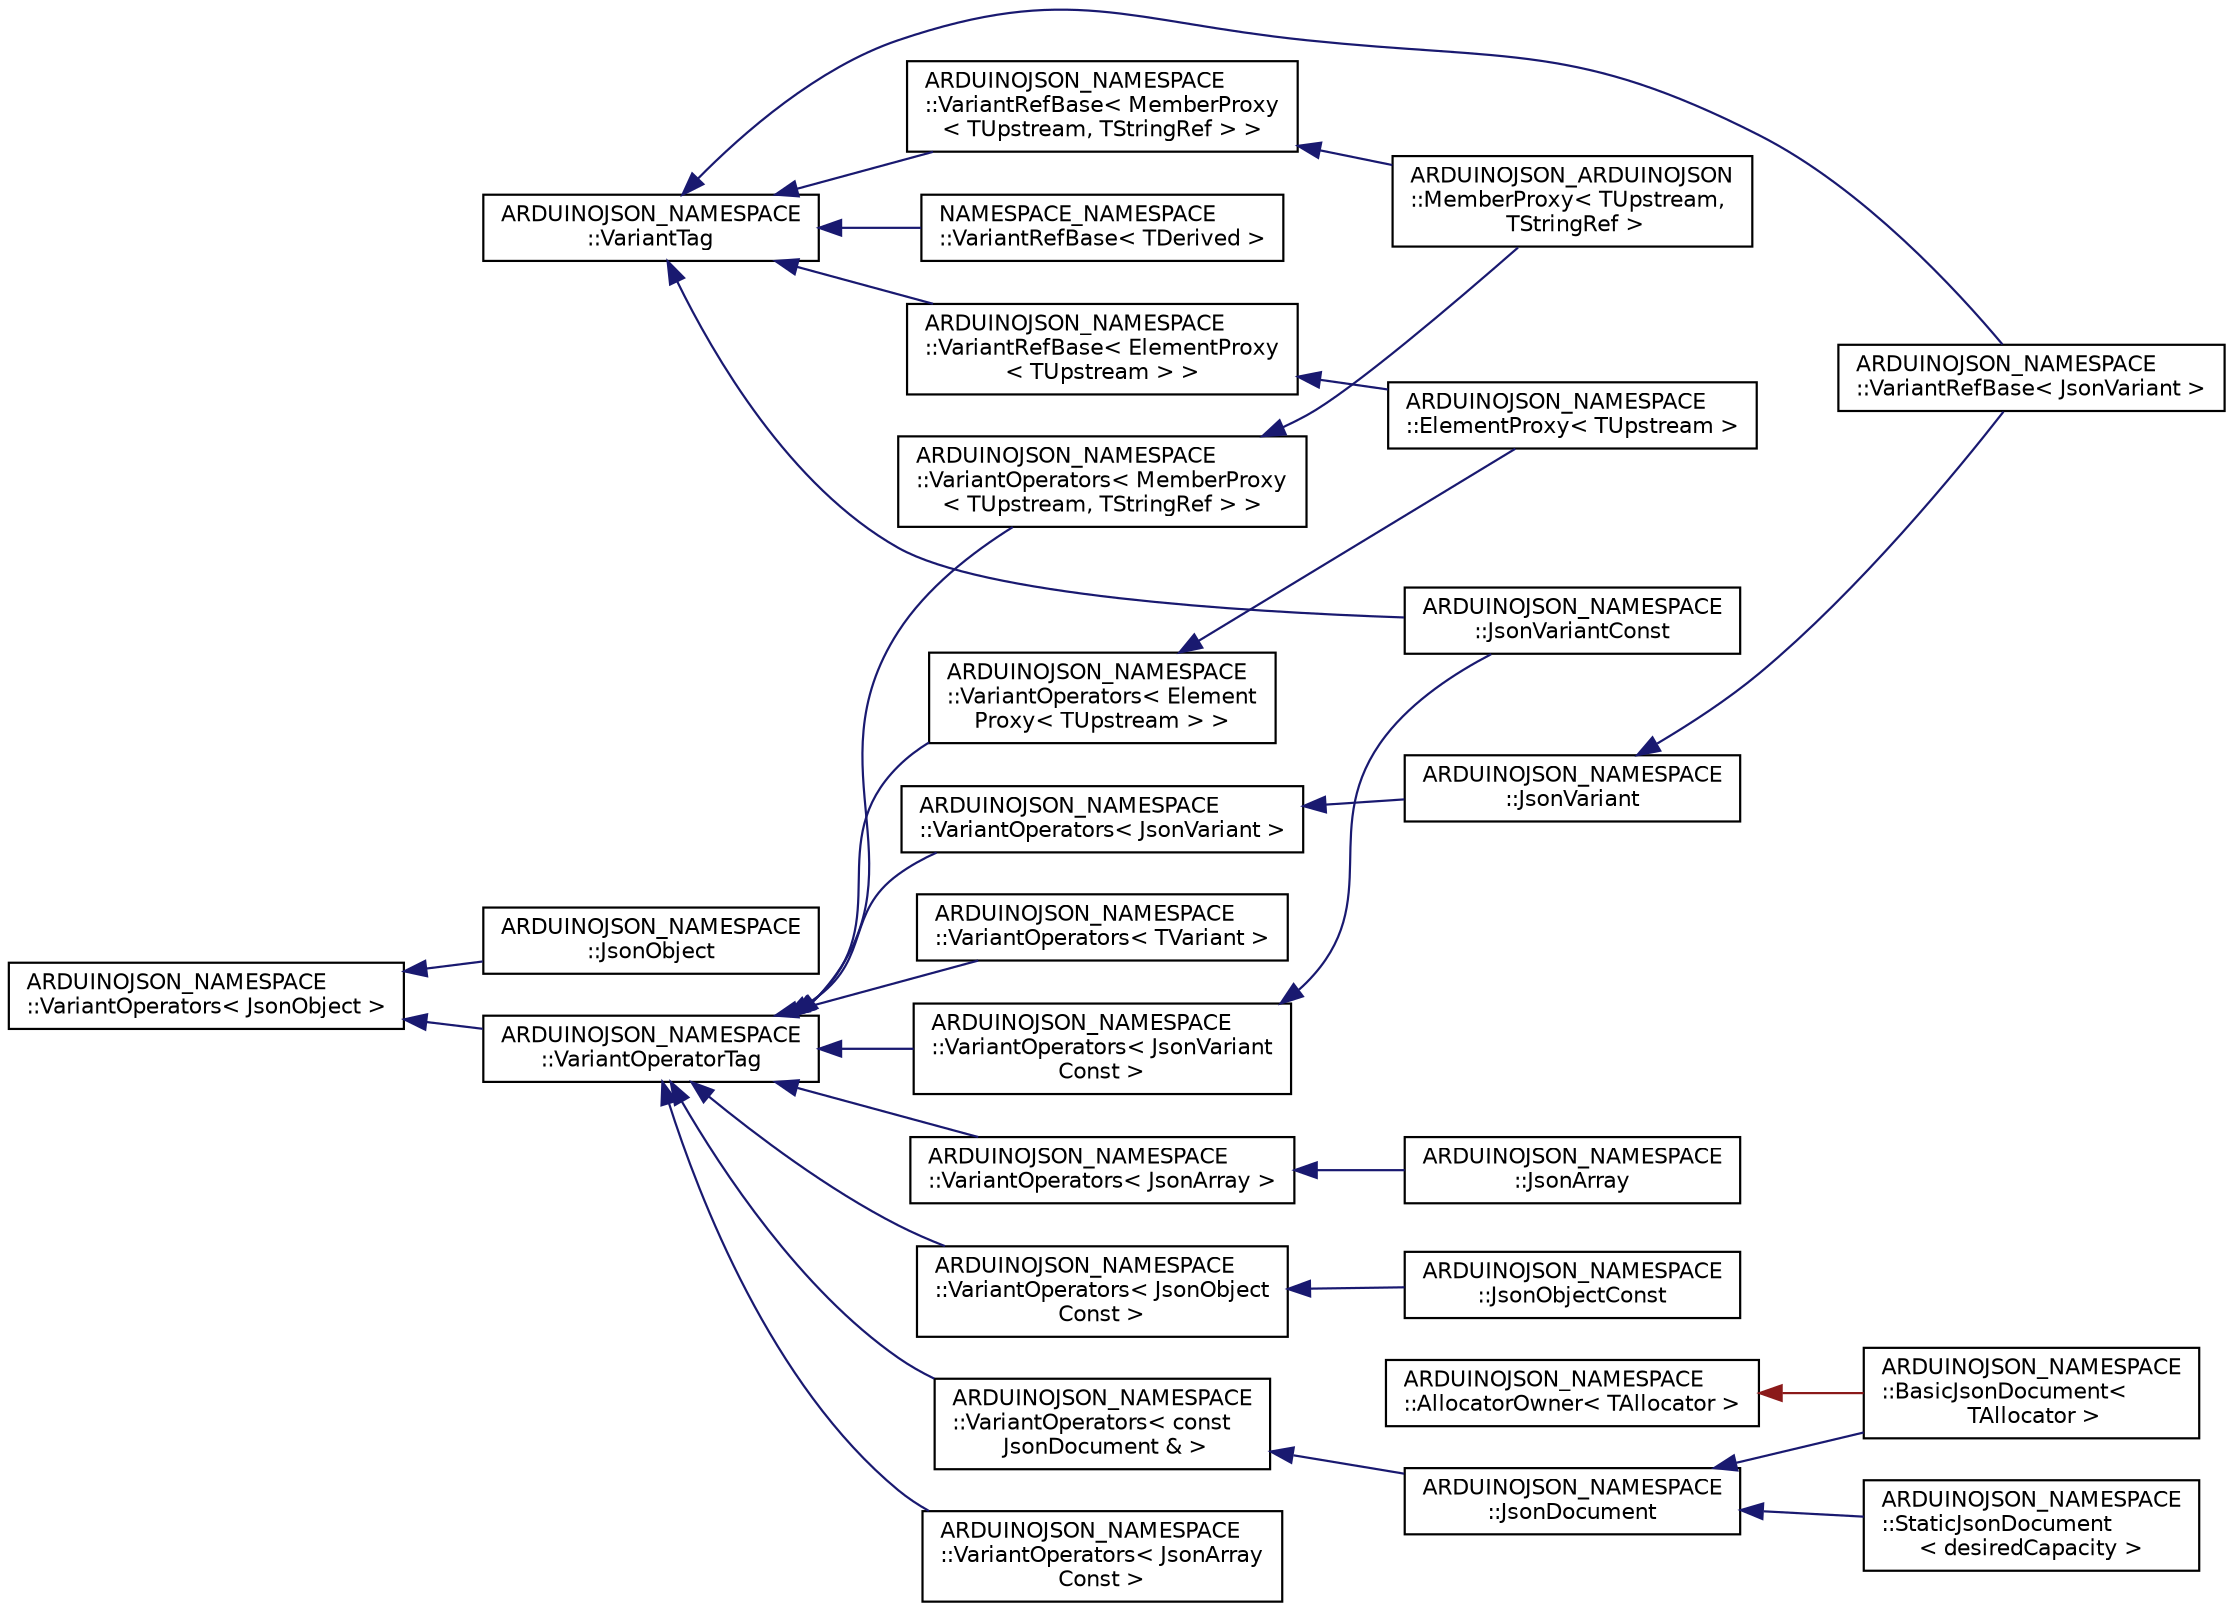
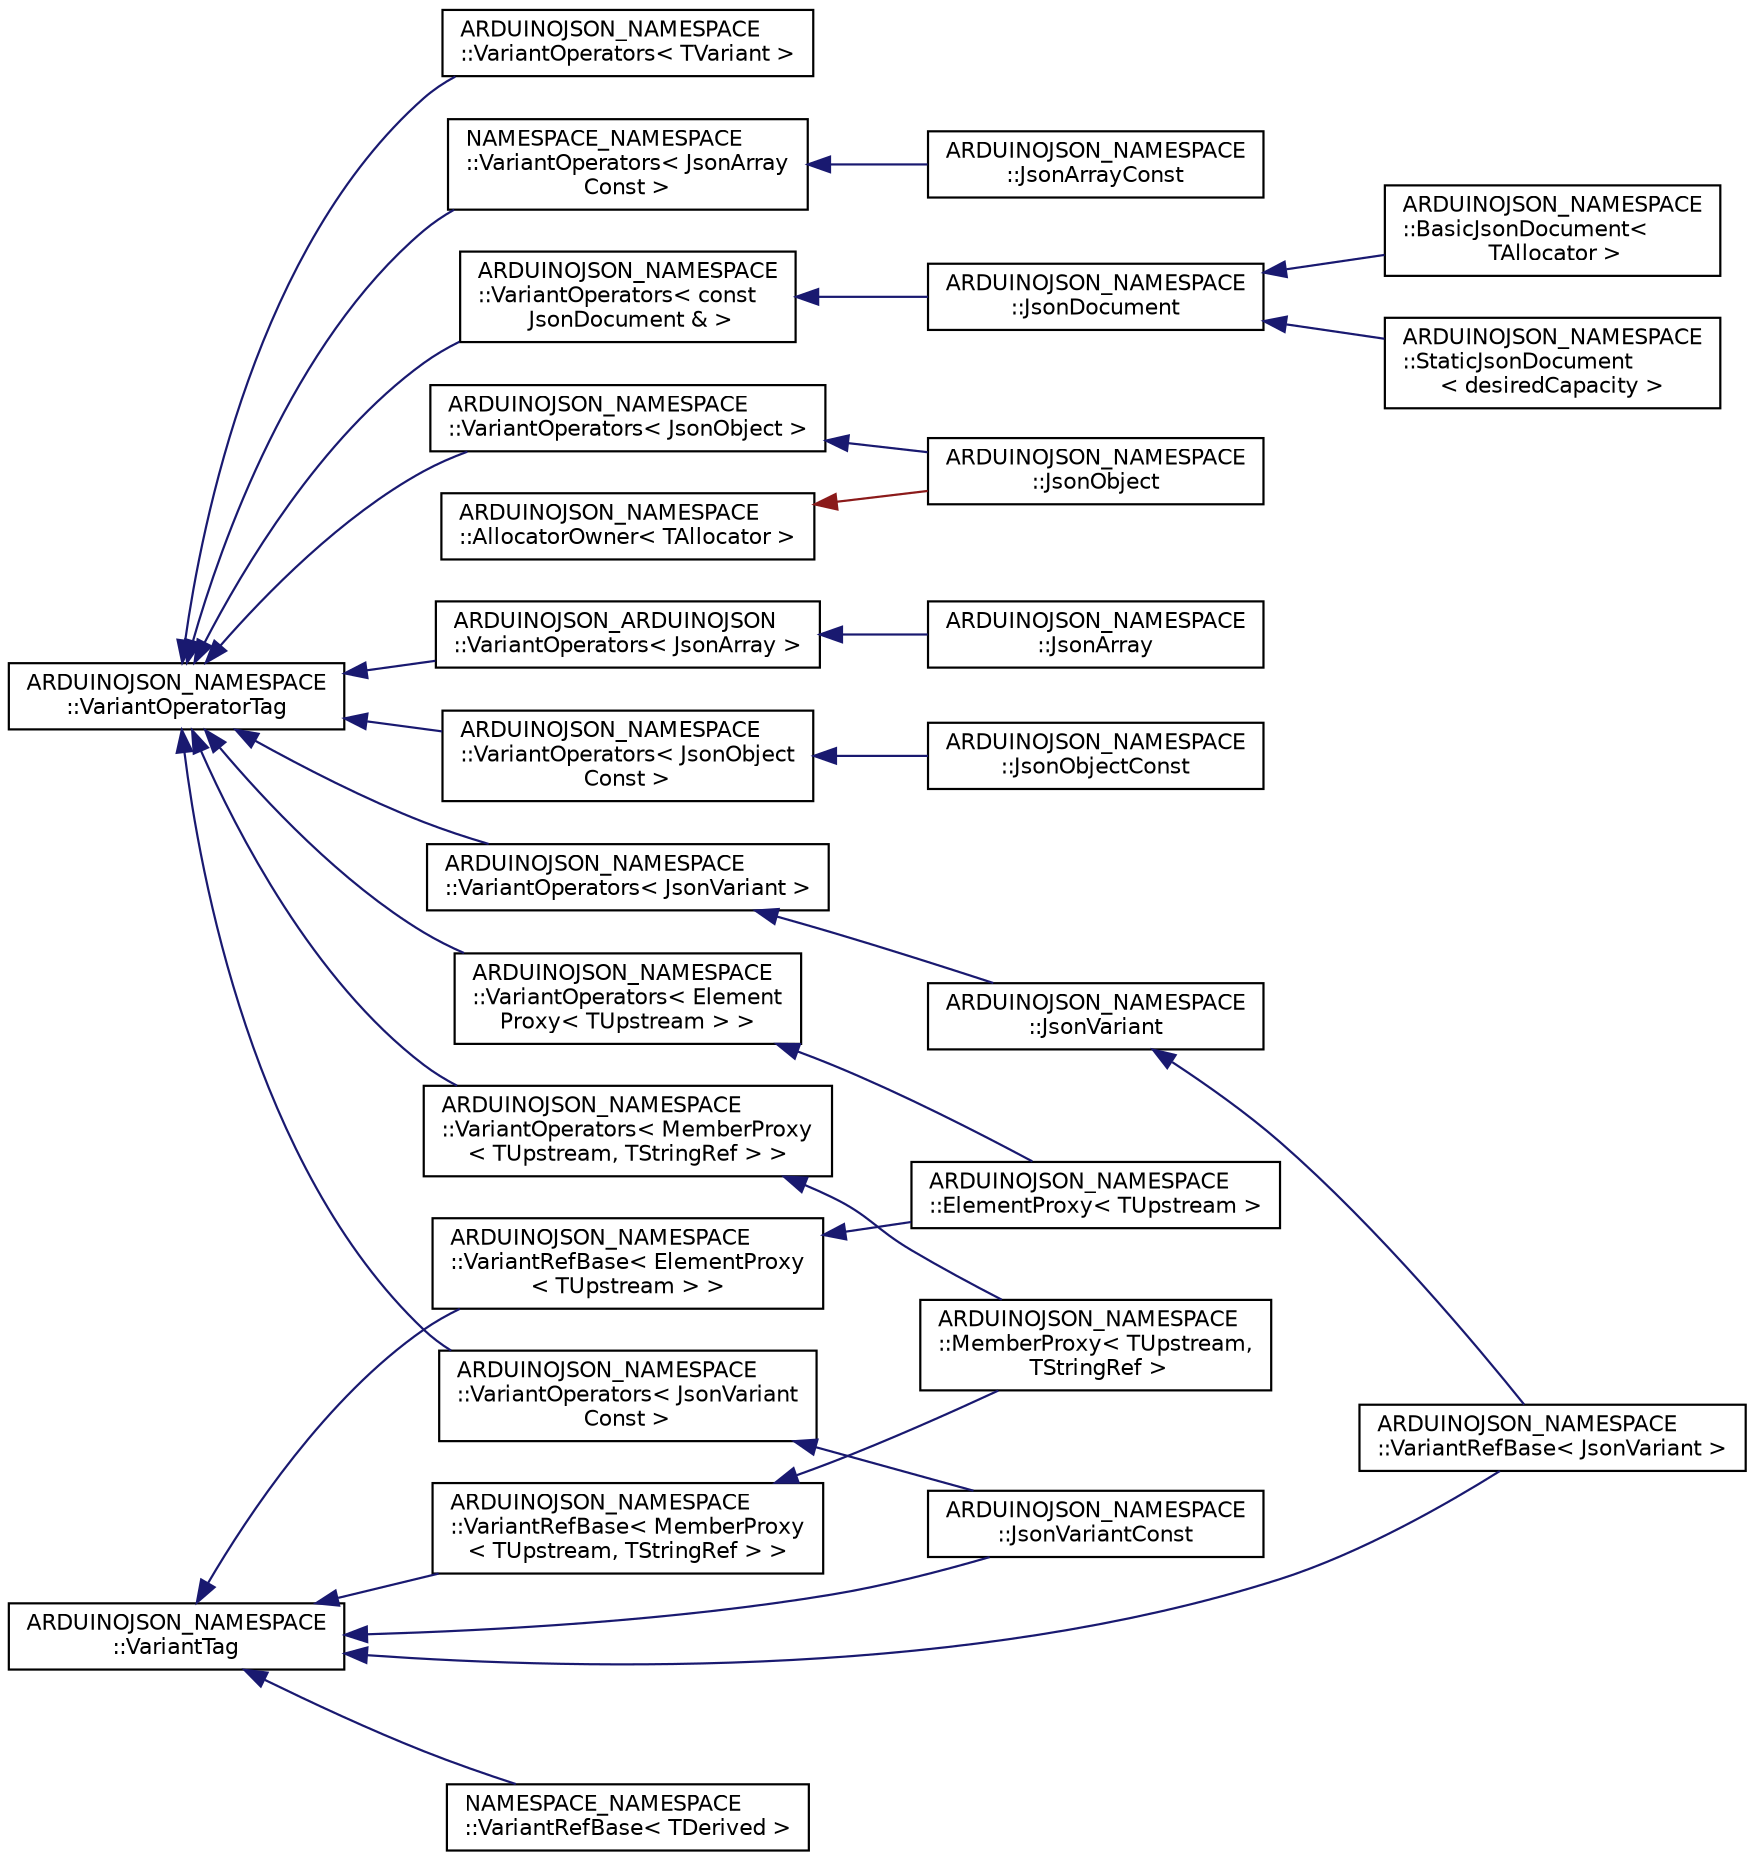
none -> (1096, 164)
(1572, 201) -> (1096, 1345)
(455, 1025) -> (333, 534)
(1102, 1170) -> (628, 634)
(1823, 1393) -> (882, 496)
(1102, 1556) -> (628, 164)
